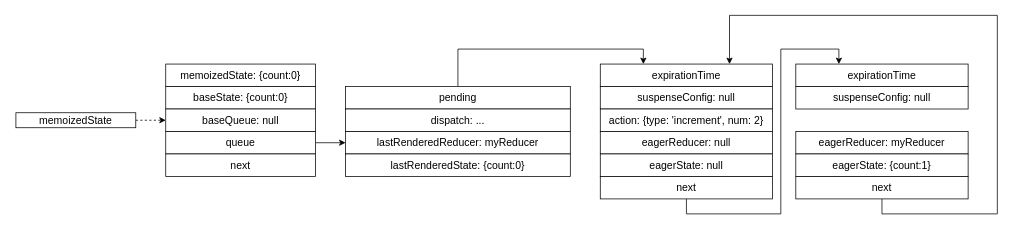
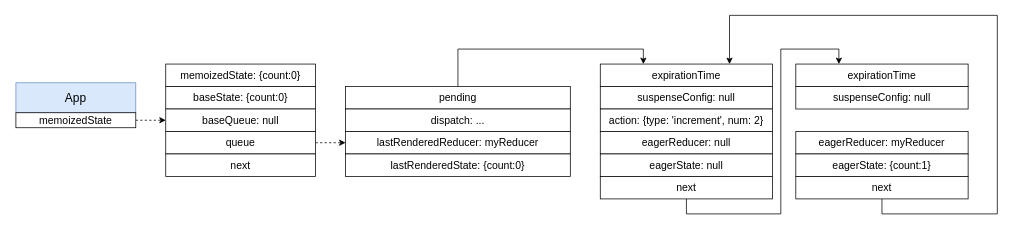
none -> (75, 98)
(327, 143) -> (327, 143)
